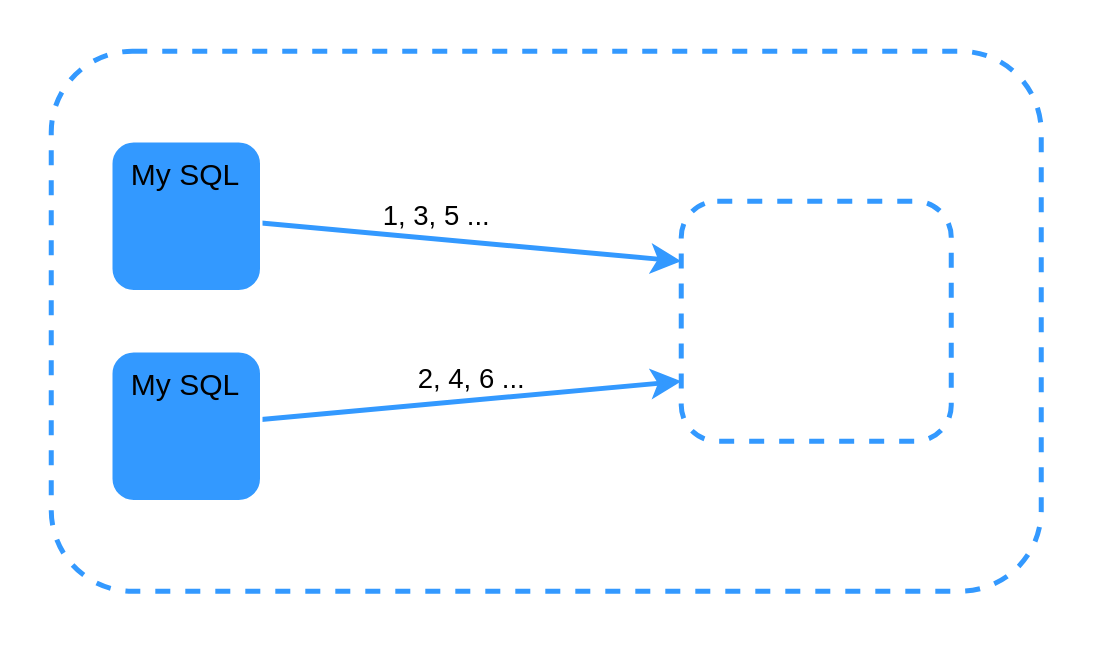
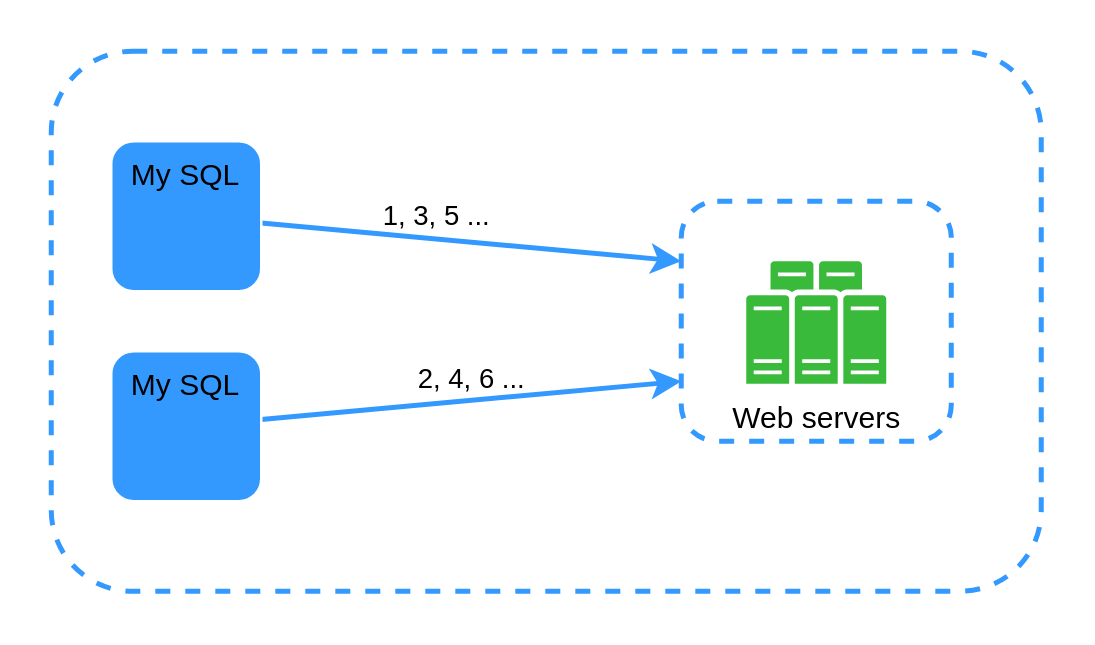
none -> (816, 323)
